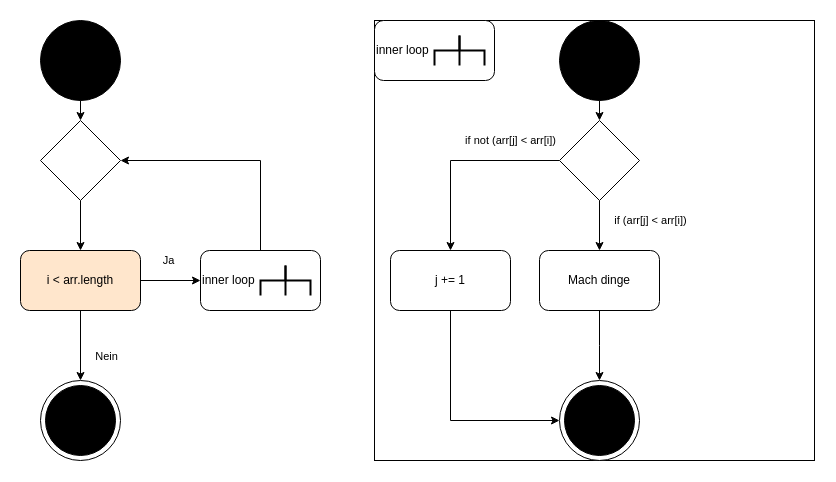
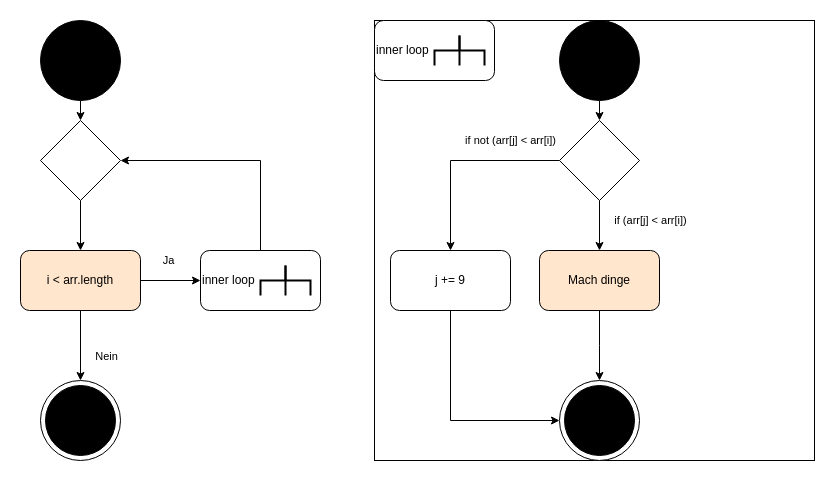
(451, 281) -> (451, 281)
(600, 281) -> (600, 281)
